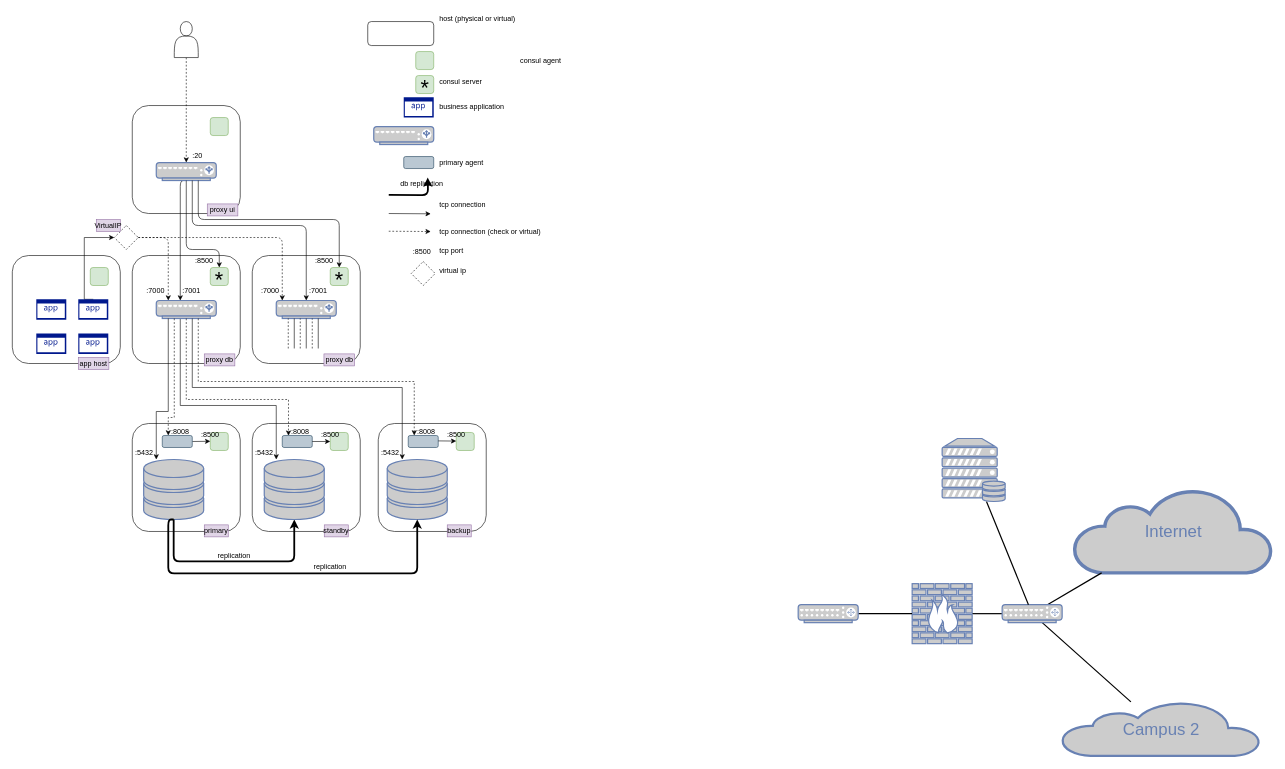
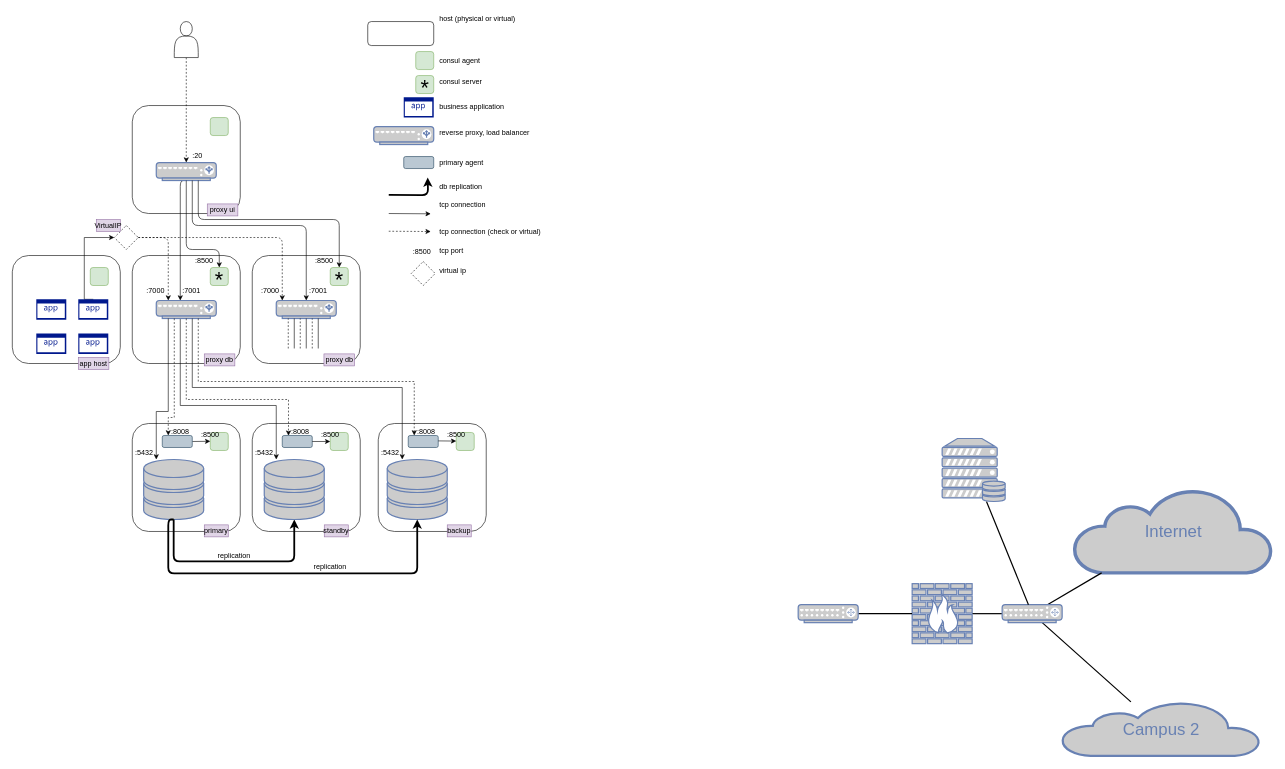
(567, 60) -> (486, 60)
none -> (486, 132)
(447, 183) -> (486, 186)
